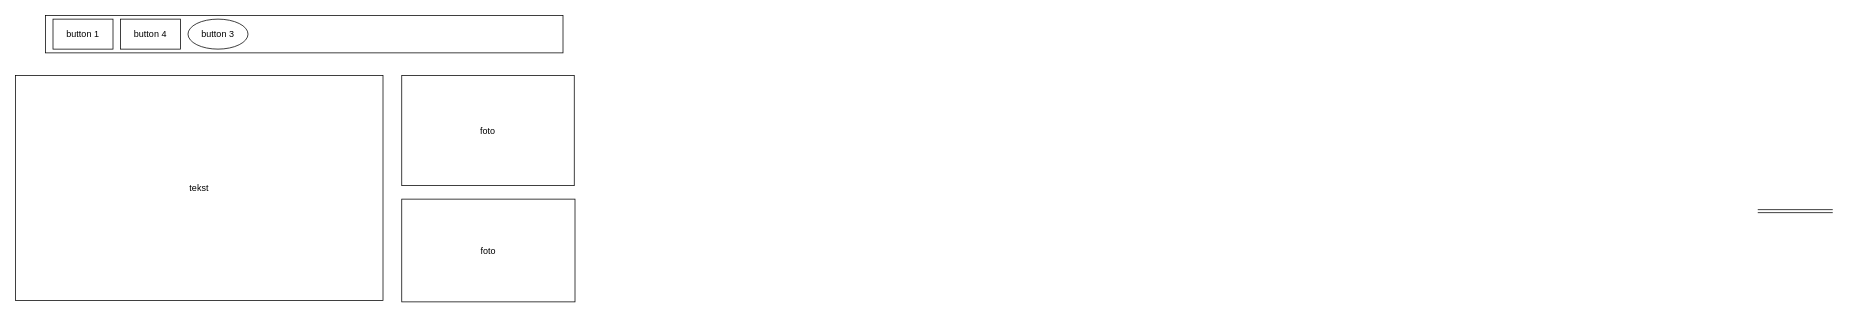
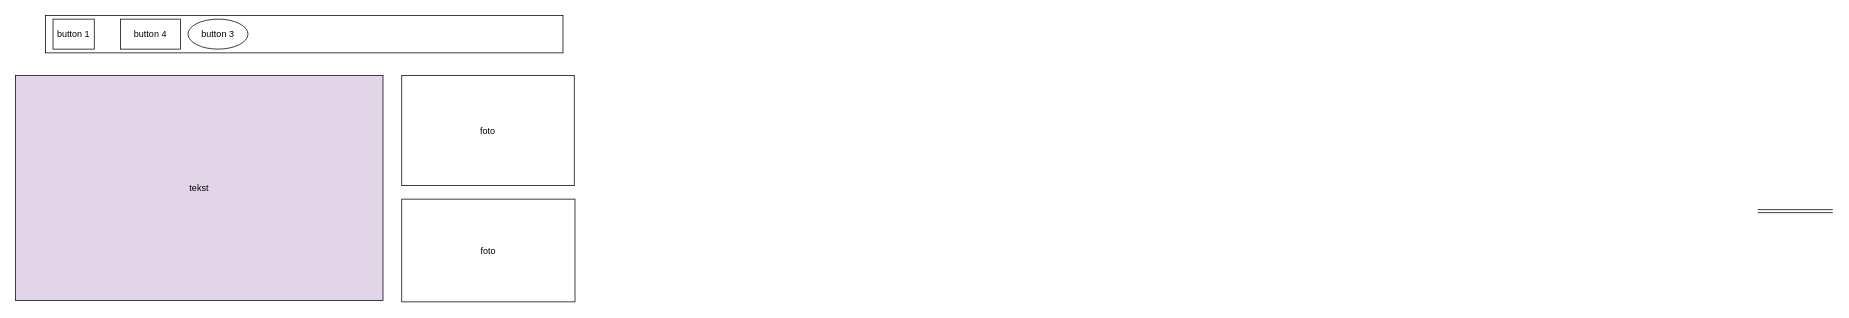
(83, 34) -> (74, 34)
(199, 188) -> (199, 188)
